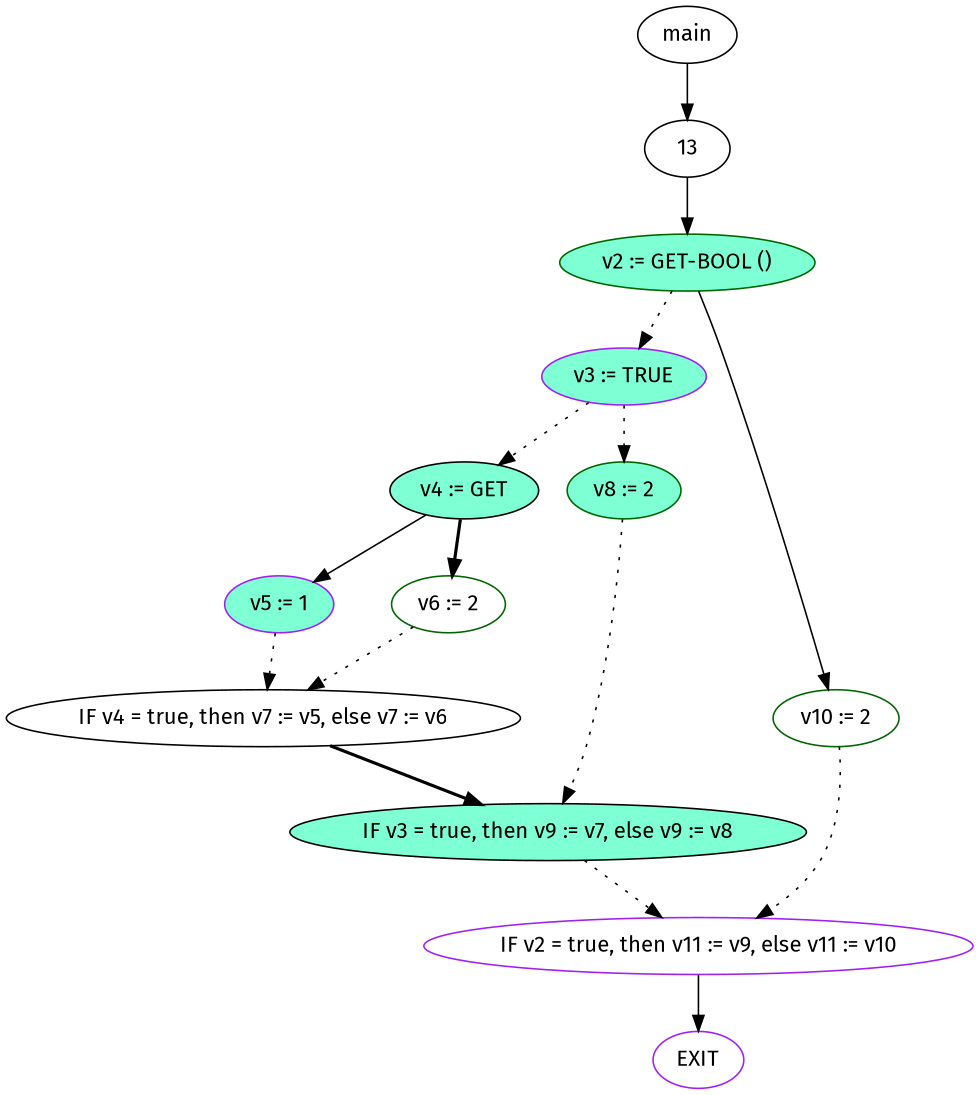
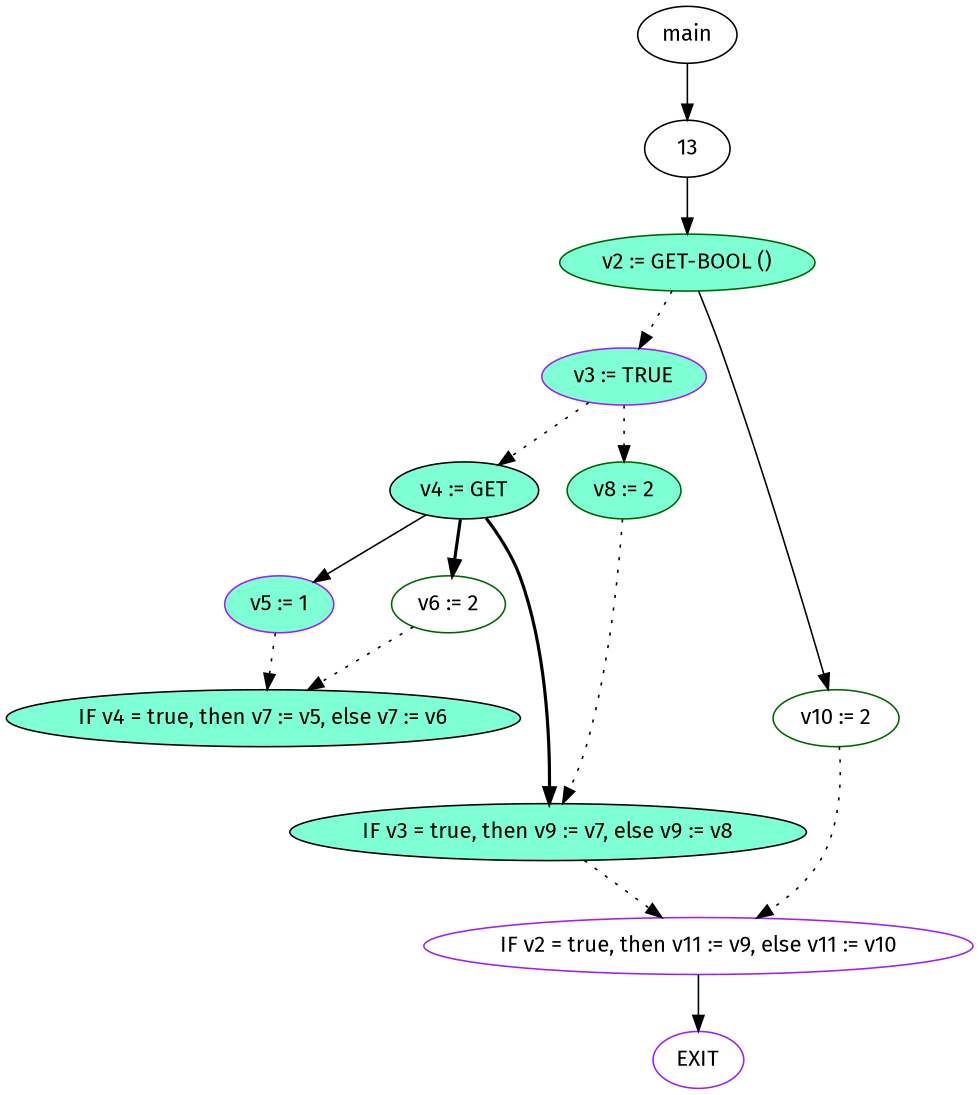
(263, 718) -> (263, 718)
(398, 772) -> (538, 647)
